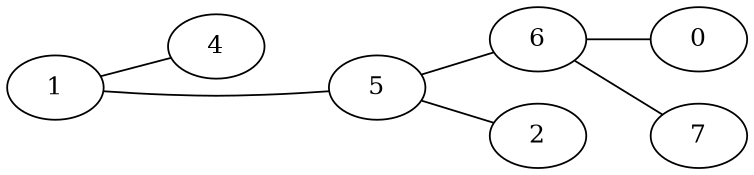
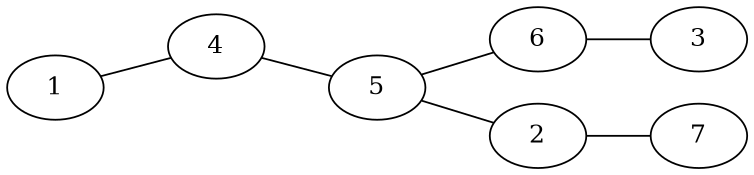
(699, 39) -> (699, 39)
(619, 88) -> (619, 136)
(216, 96) -> (297, 67)
